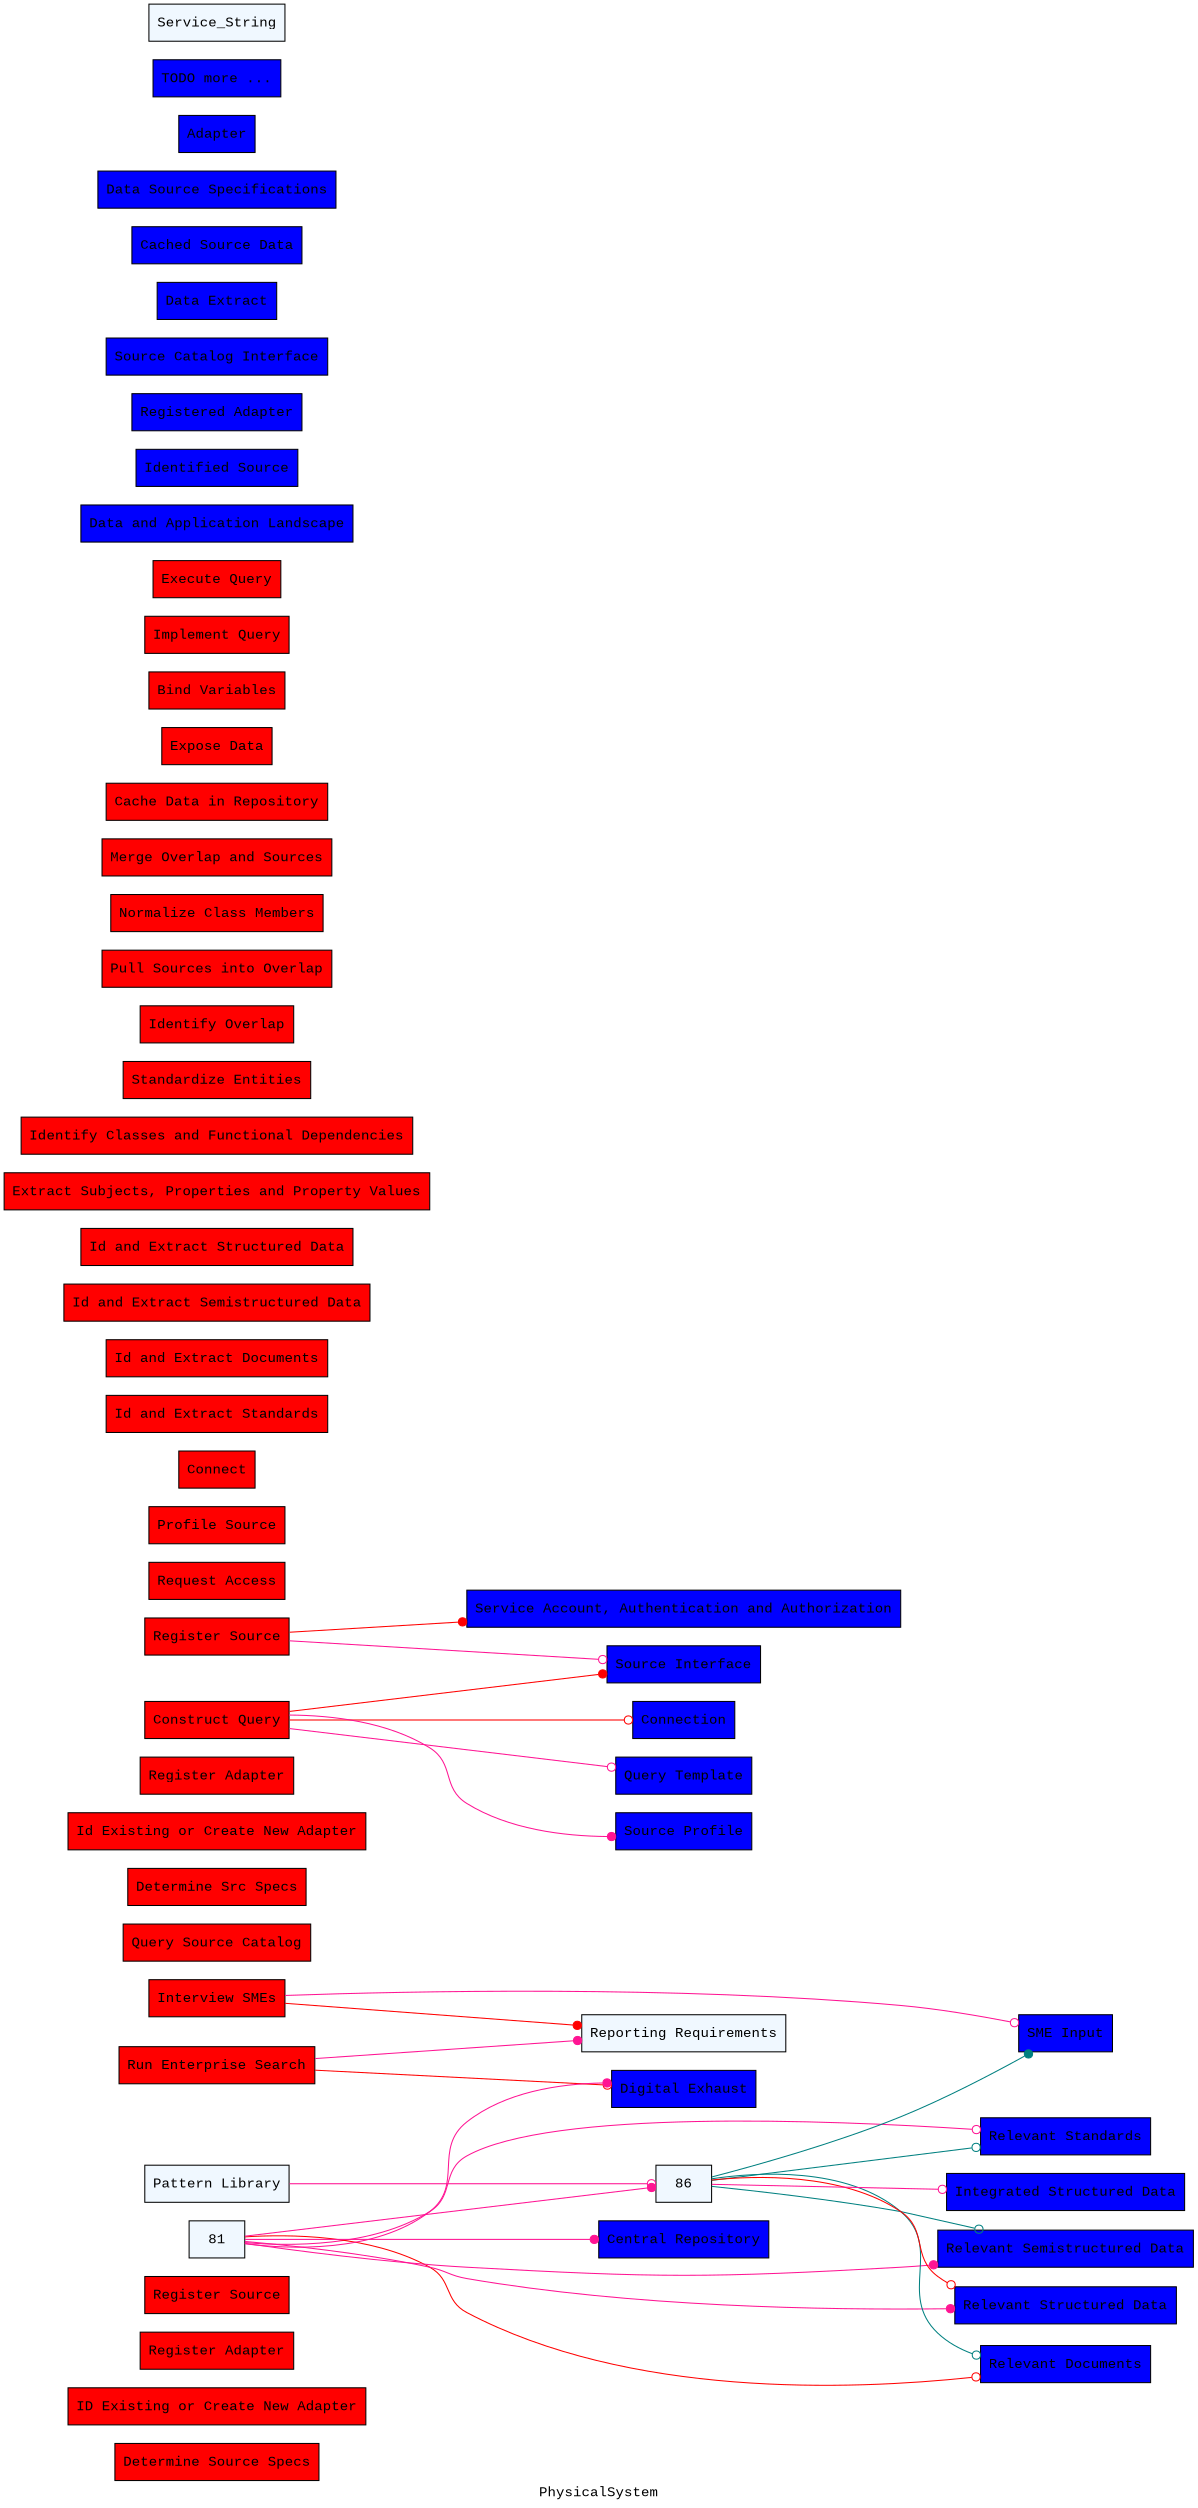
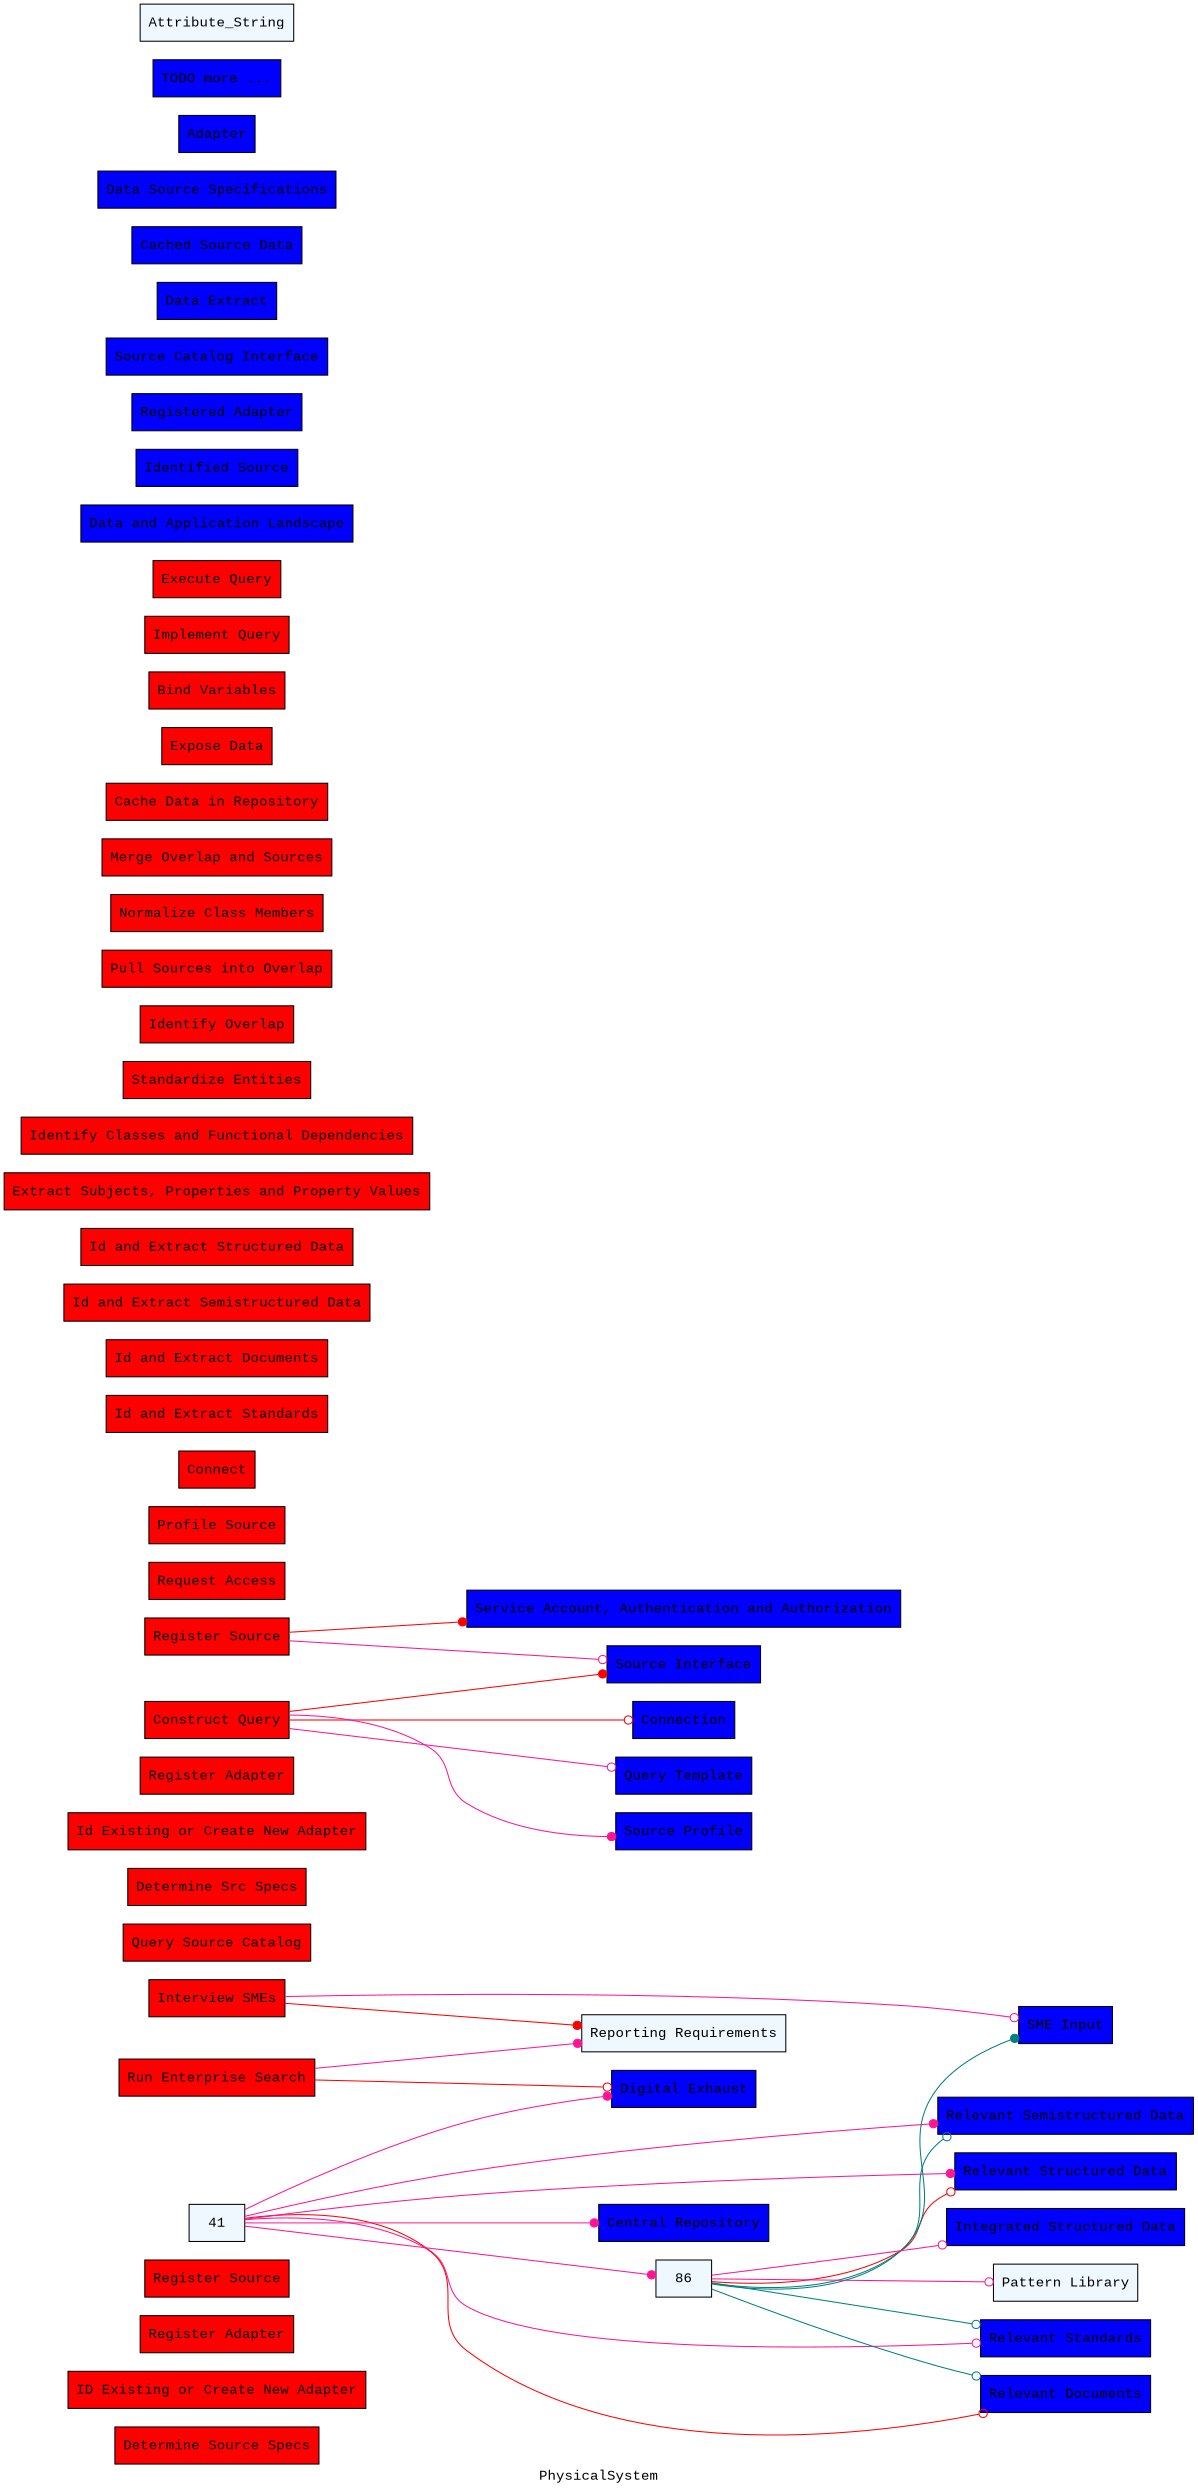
(217, 23) -> (217, 23)
(468, 2184) -> (869, 2281)
(217, 2239) -> (217, 2223)
